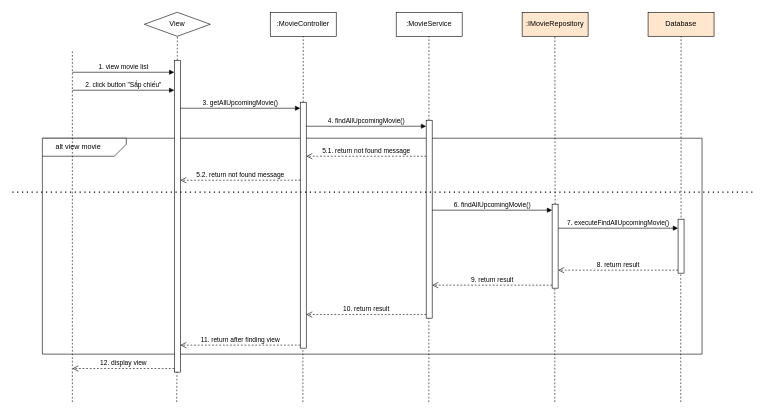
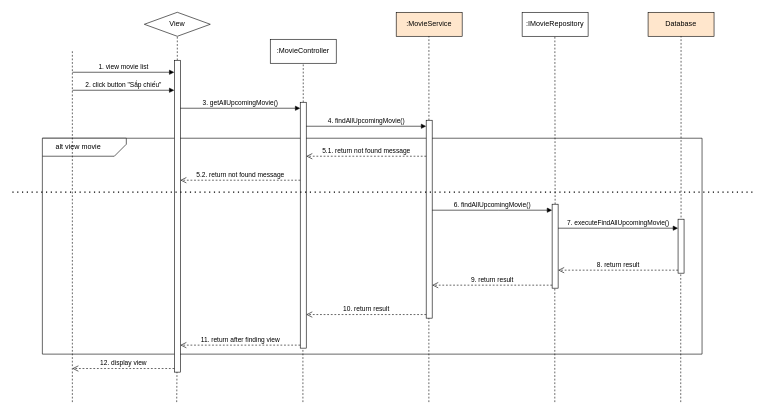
(303, 24) -> (303, 51)
(429, 24) -> (429, 24)
(555, 24) -> (555, 24)
